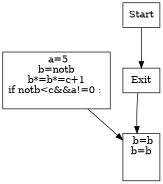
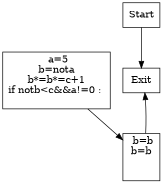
(56, 80) -> (56, 80)
(137, 110) -> (146, 117)
